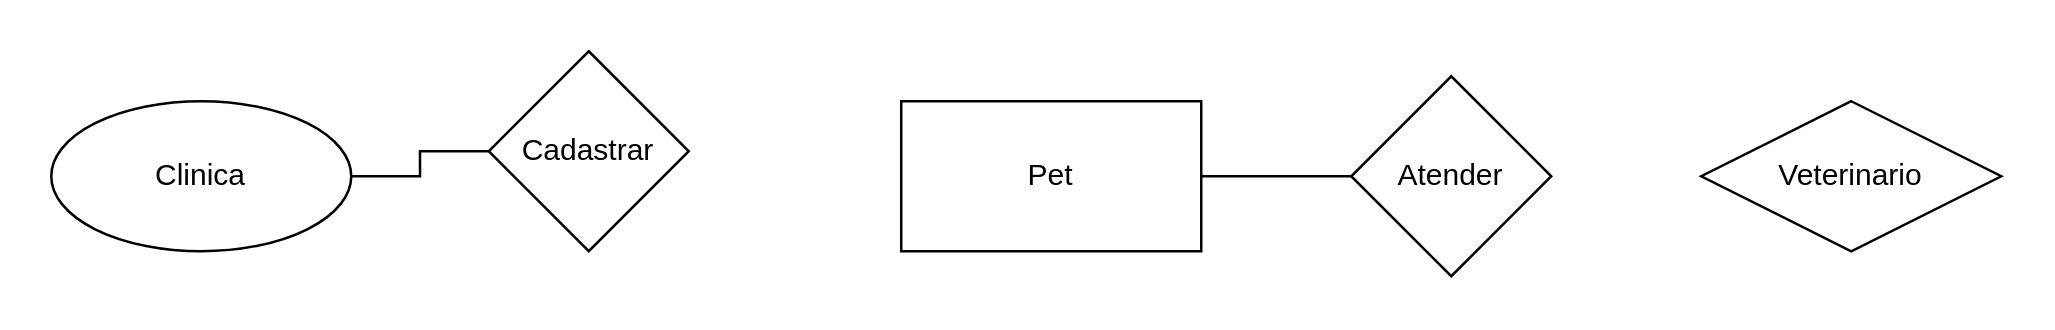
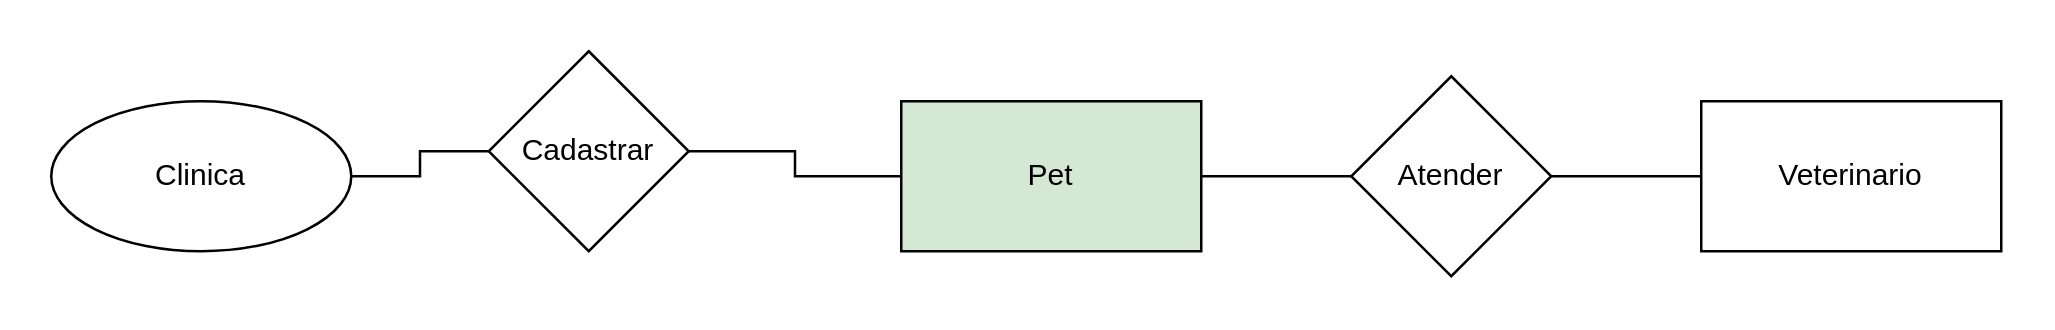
none -> (795, 163)
(1051, 176) -> (1051, 176)
none -> (1626, 176)
(1851, 176) -> (1851, 176)
